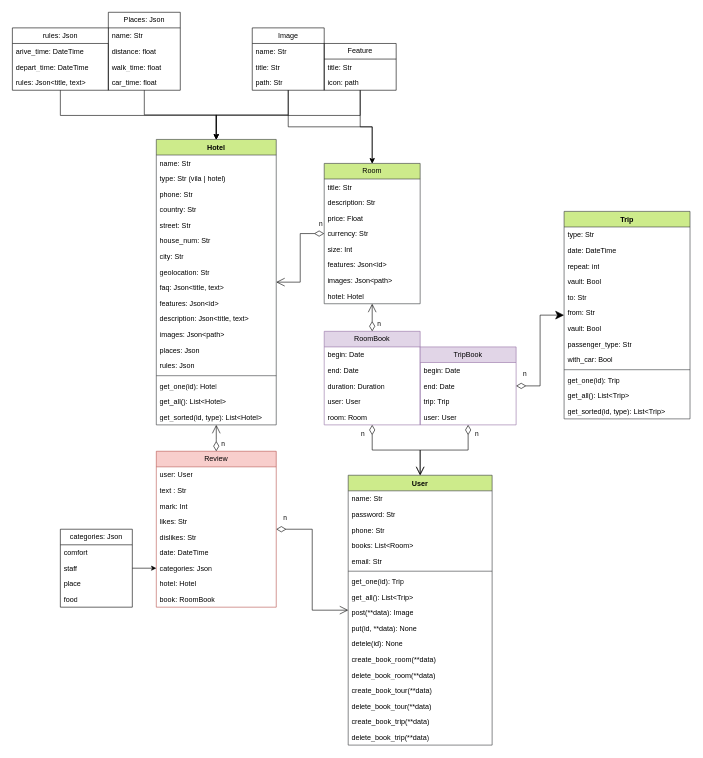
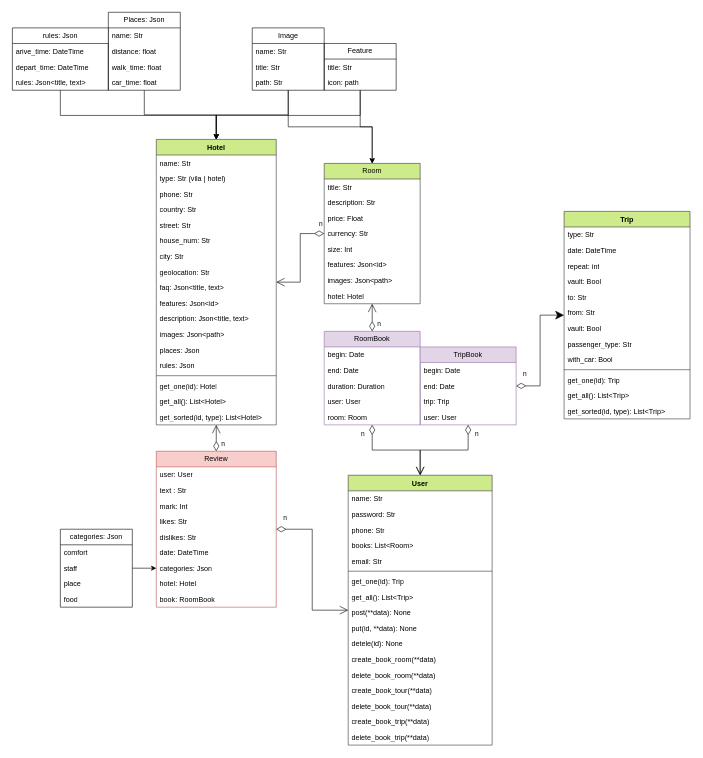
(388, 614) -> (386, 614)
